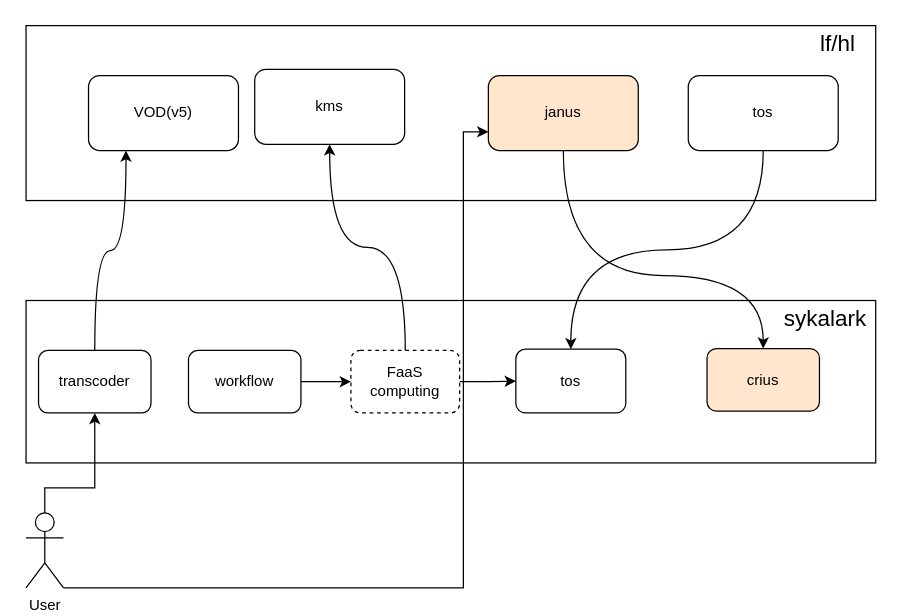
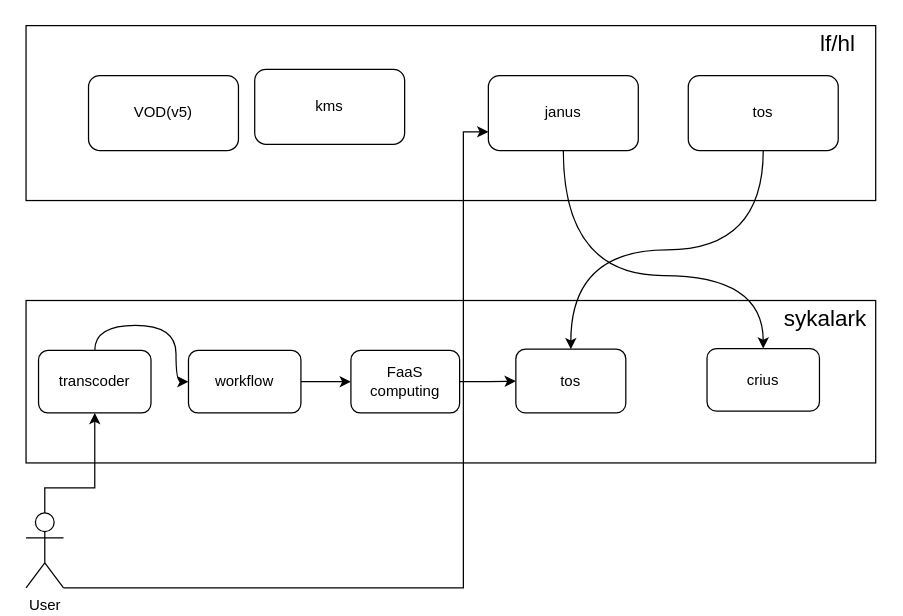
(563, 113) -> (563, 113)
(370, 248) -> none
(106, 252) -> (152, 327)
(763, 380) -> (763, 380)
(405, 382) -> (405, 382)
